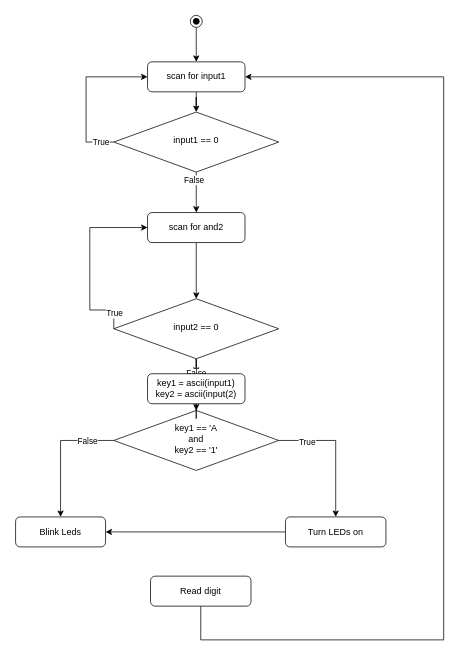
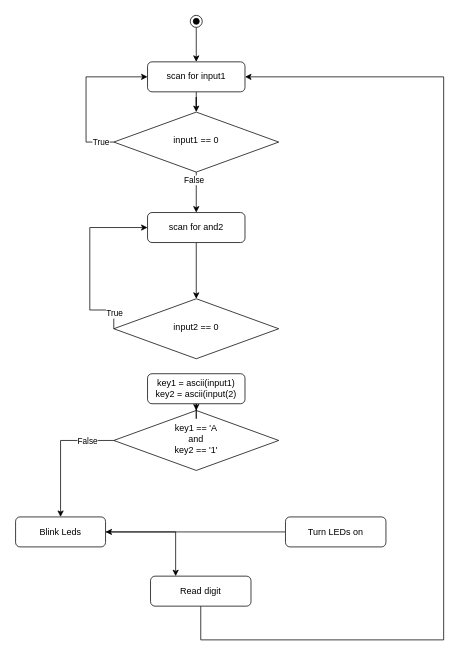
(196, 369) -> none
(336, 448) -> none
none -> (176, 552)
